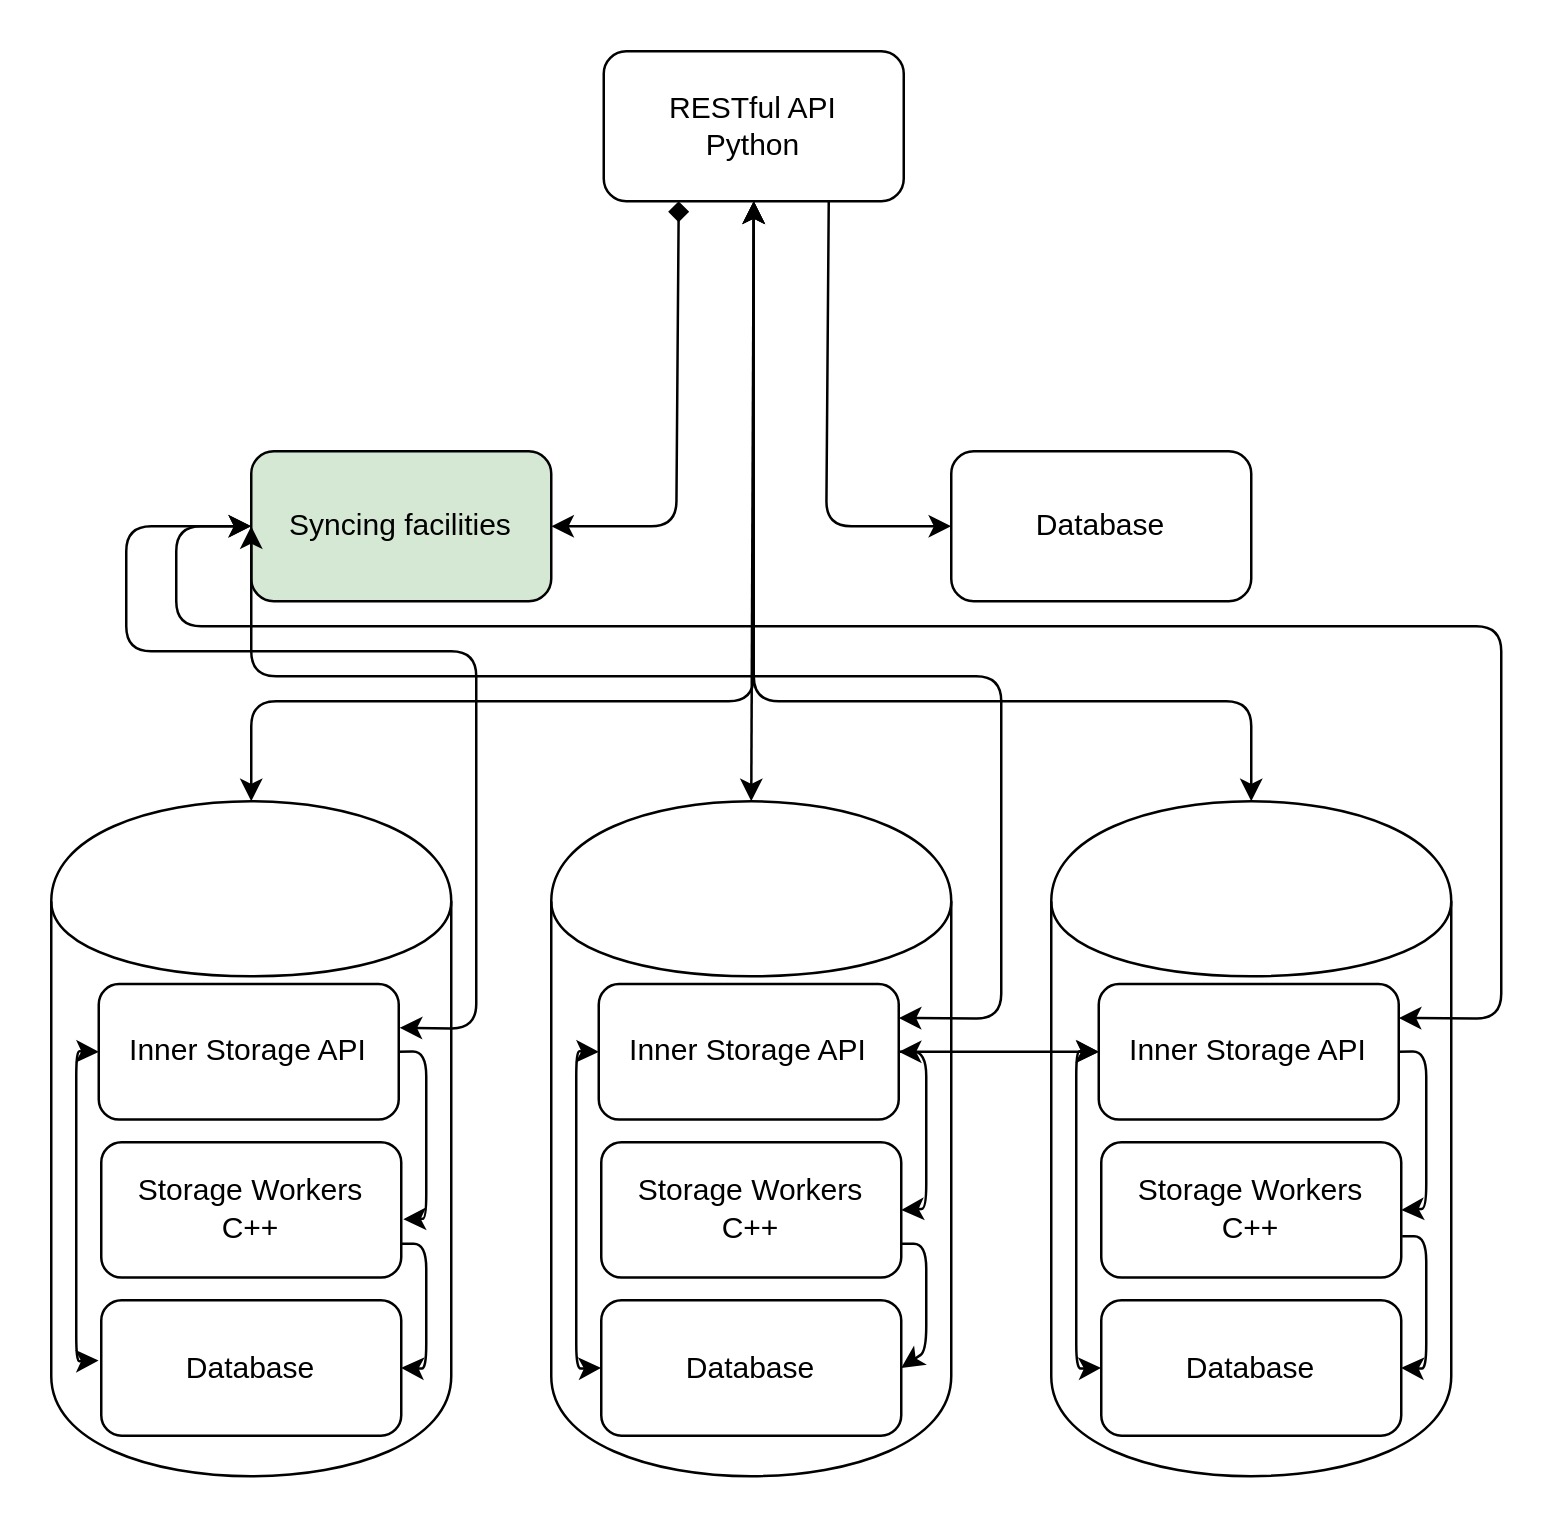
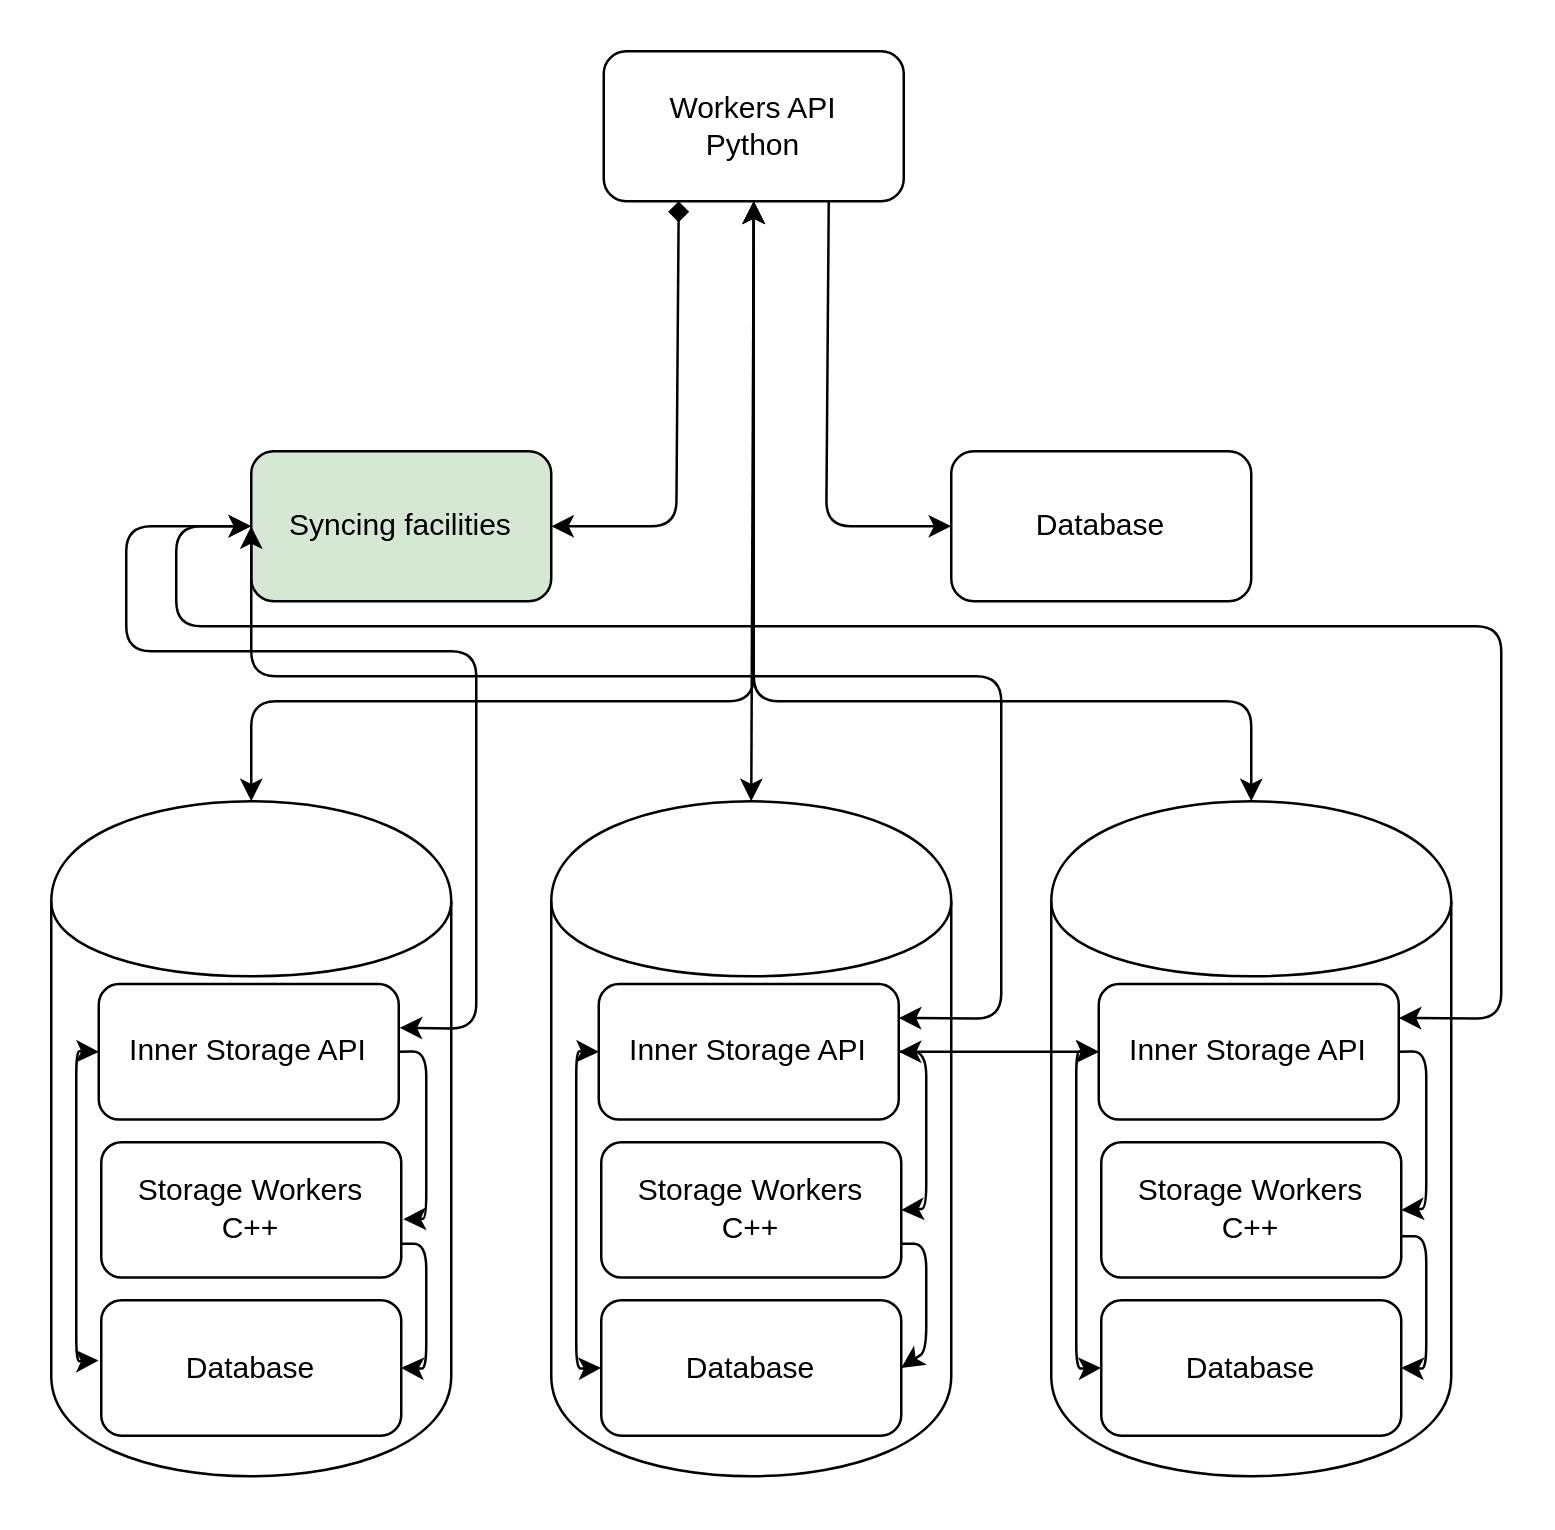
(754, 126) -> (754, 126)
